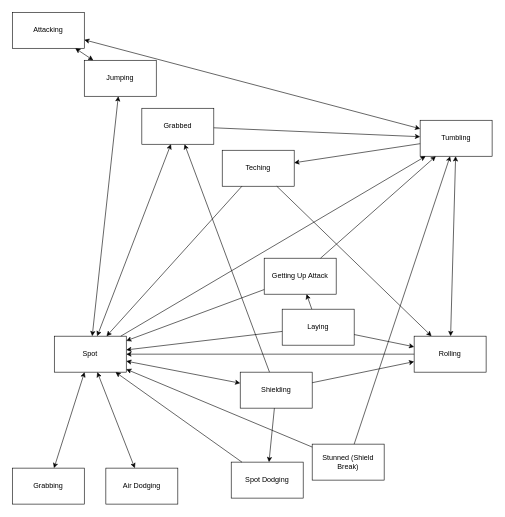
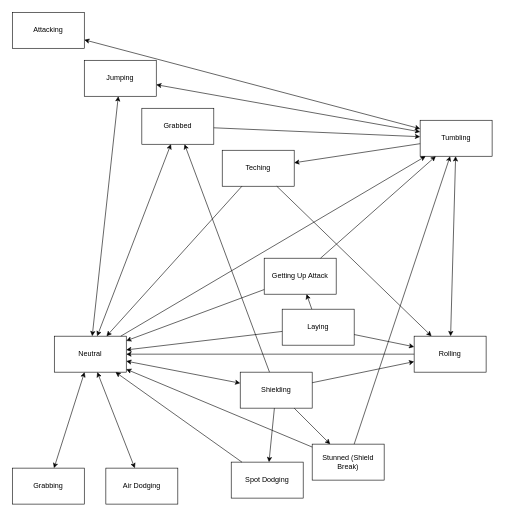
(85, 55) -> (288, 108)
(90, 354) -> (90, 354)
none -> (311, 425)
